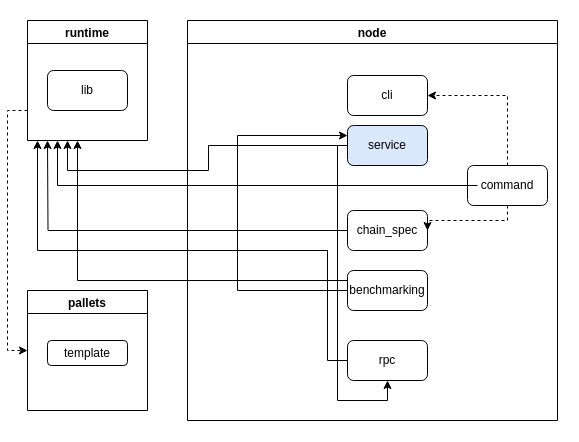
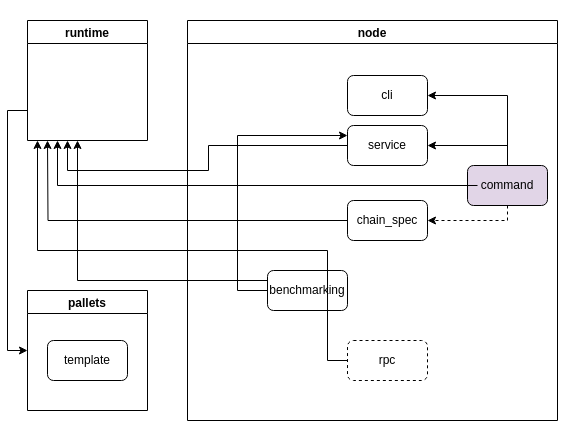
(88, 91) -> none
(495, 96) -> (495, 96)
(388, 146) -> (388, 146)
none -> (470, 146)
(508, 186) -> (508, 186)
(8, 227) -> (8, 227)
(388, 231) -> (388, 221)
(388, 291) -> (308, 291)
(338, 306) -> none
(88, 353) -> (88, 361)
(388, 361) -> (388, 361)
